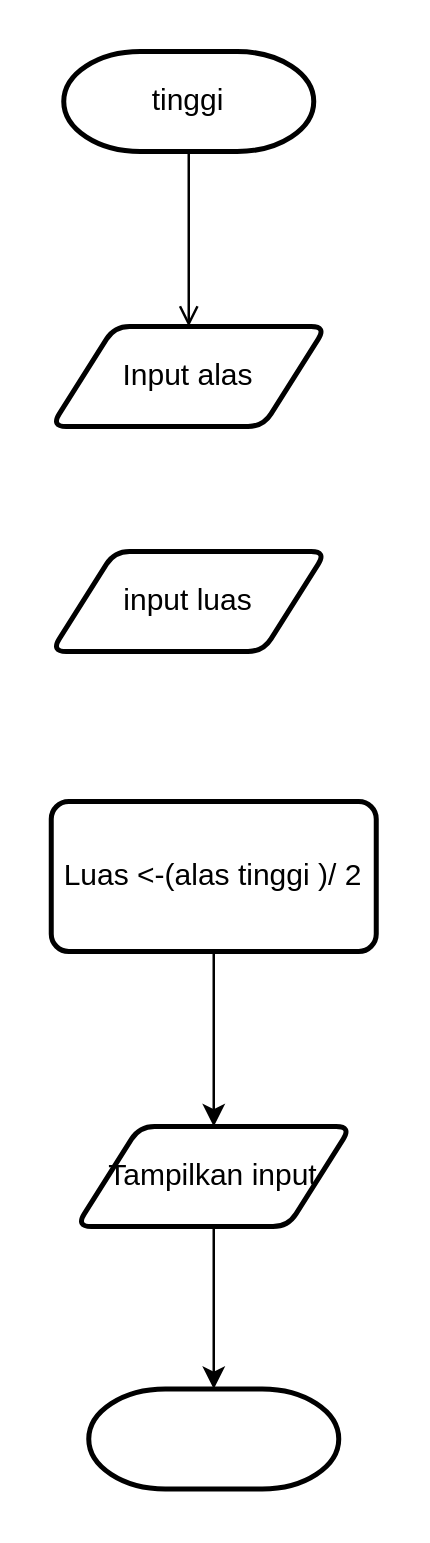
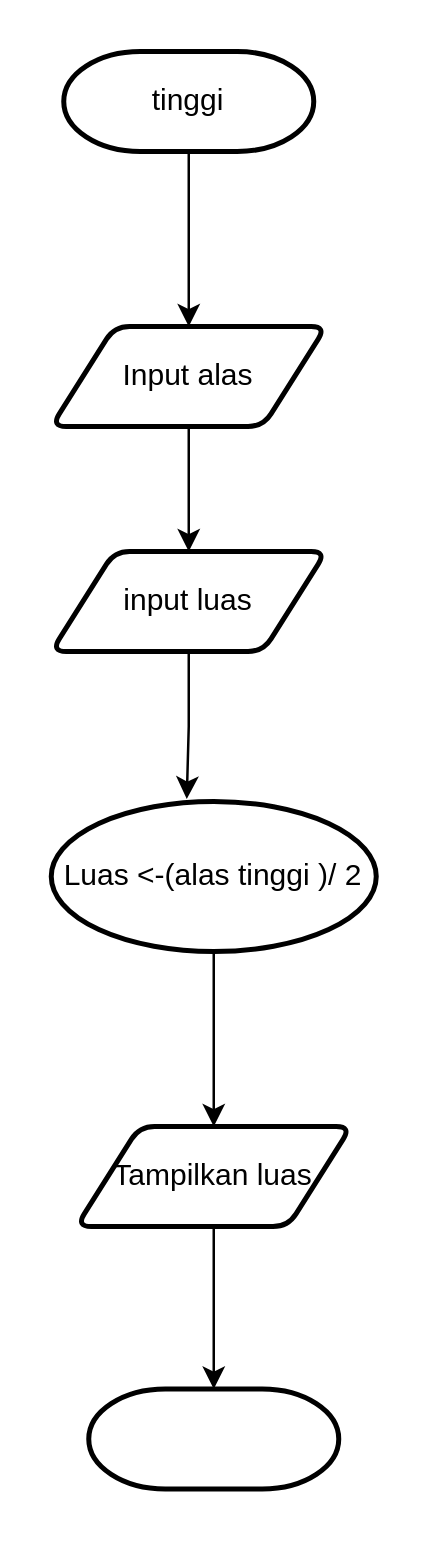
(189, 312) -> (189, 308)
none -> (189, 481)
none -> (189, 717)
(214, 876) -> (214, 876)
(214, 1176) -> (214, 1176)
